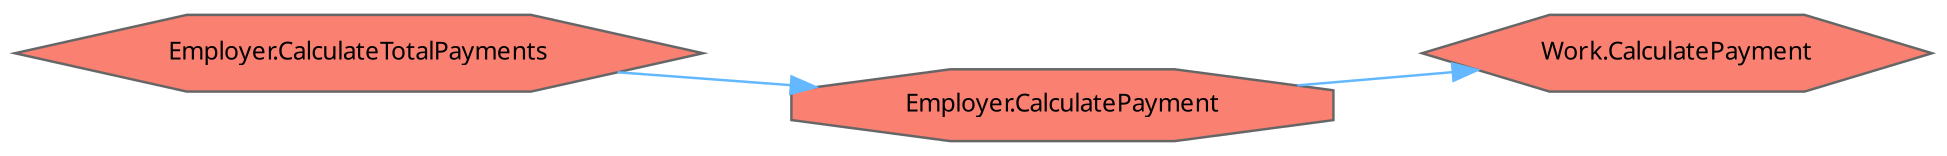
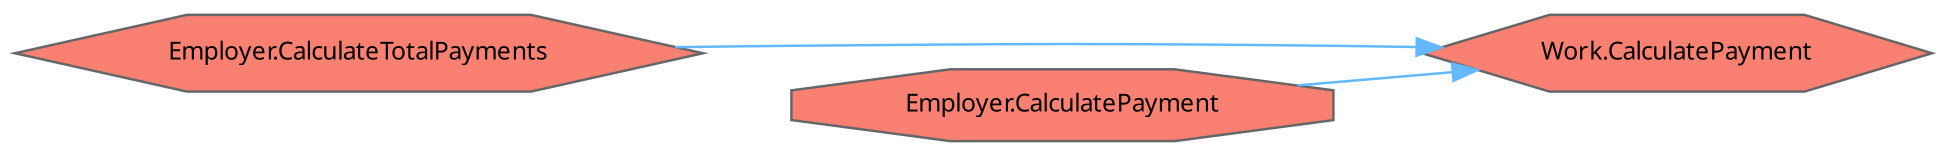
(704, 79) -> (1045, 44)
